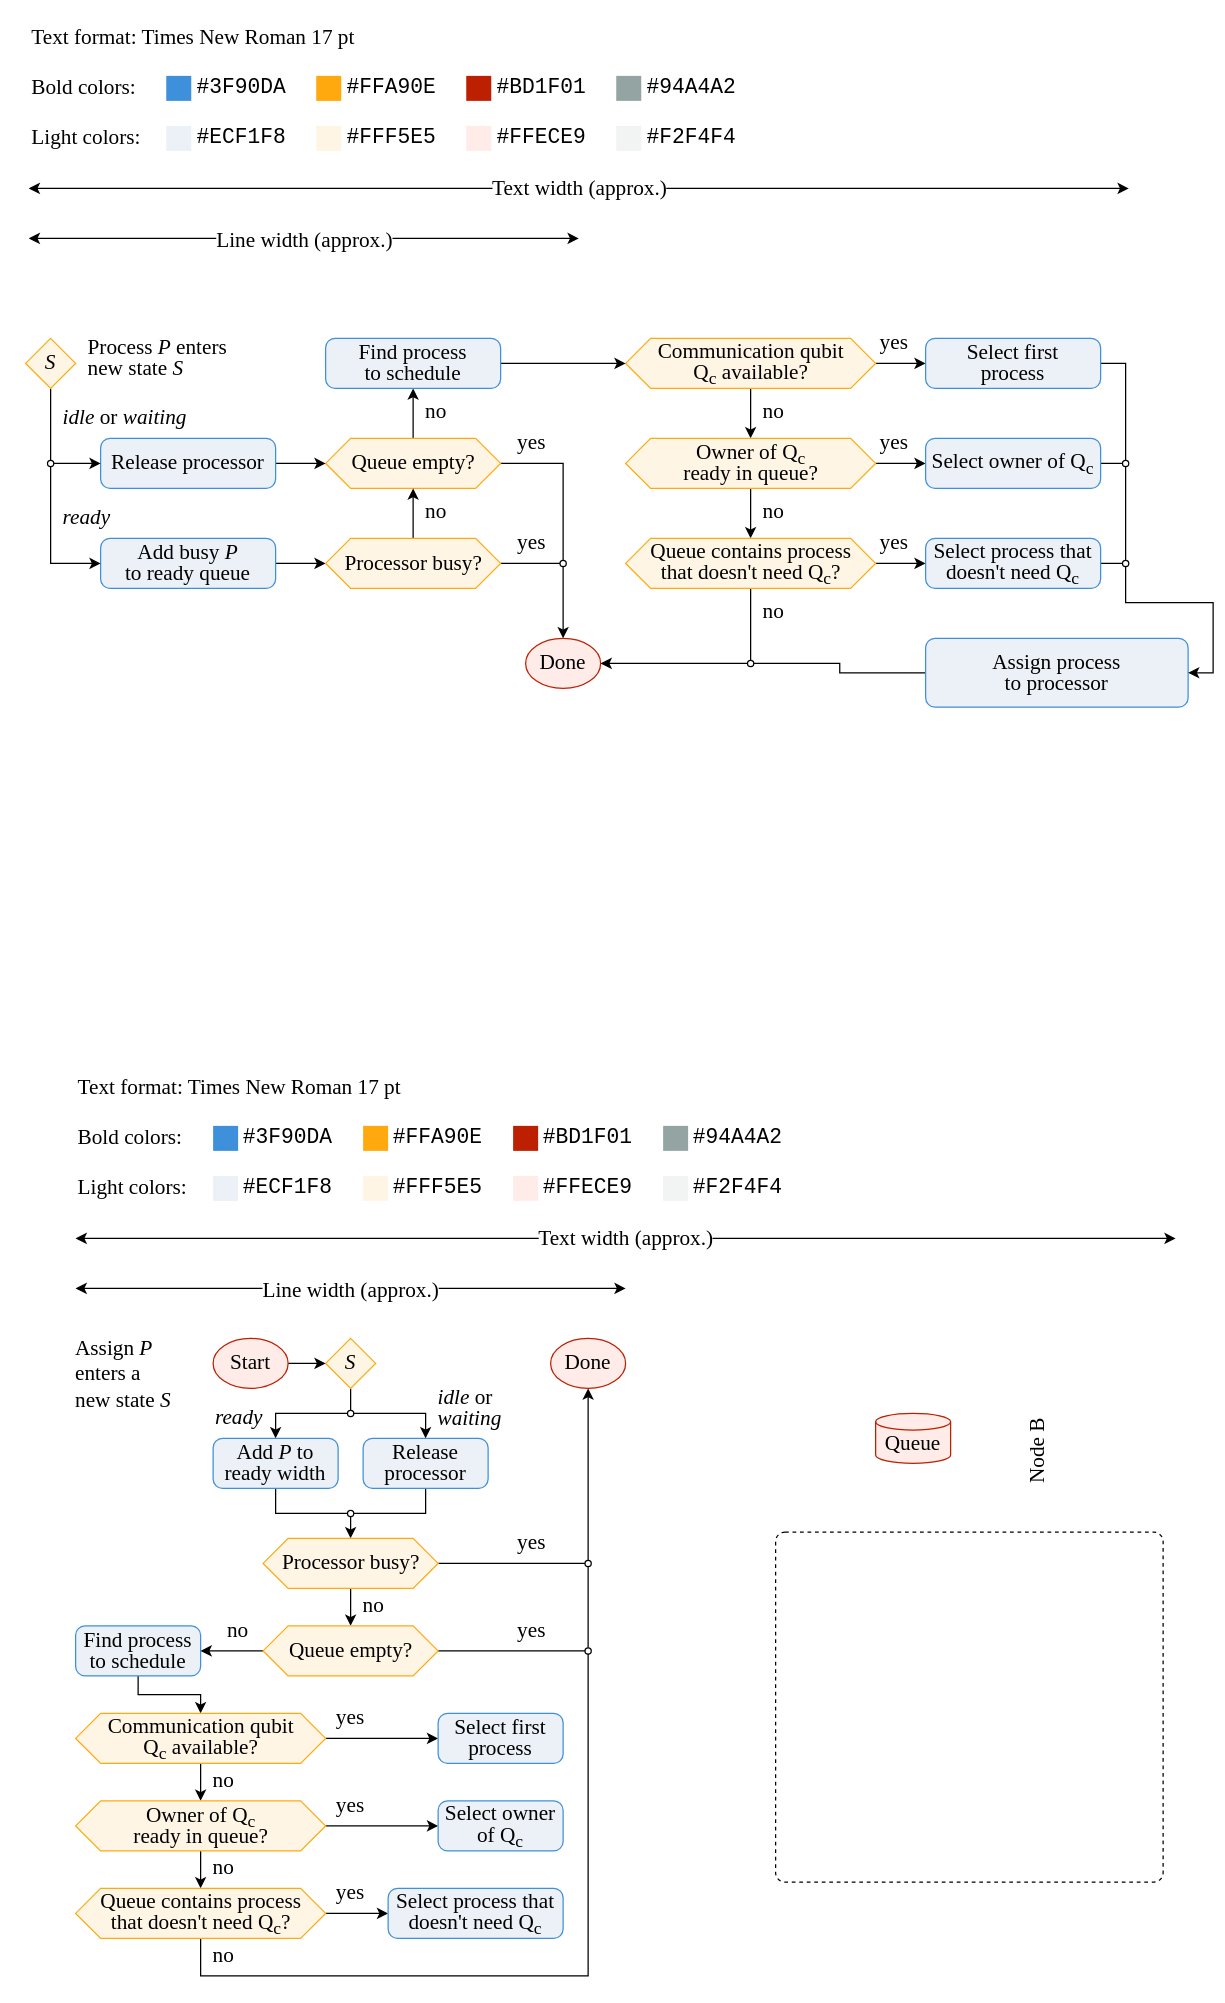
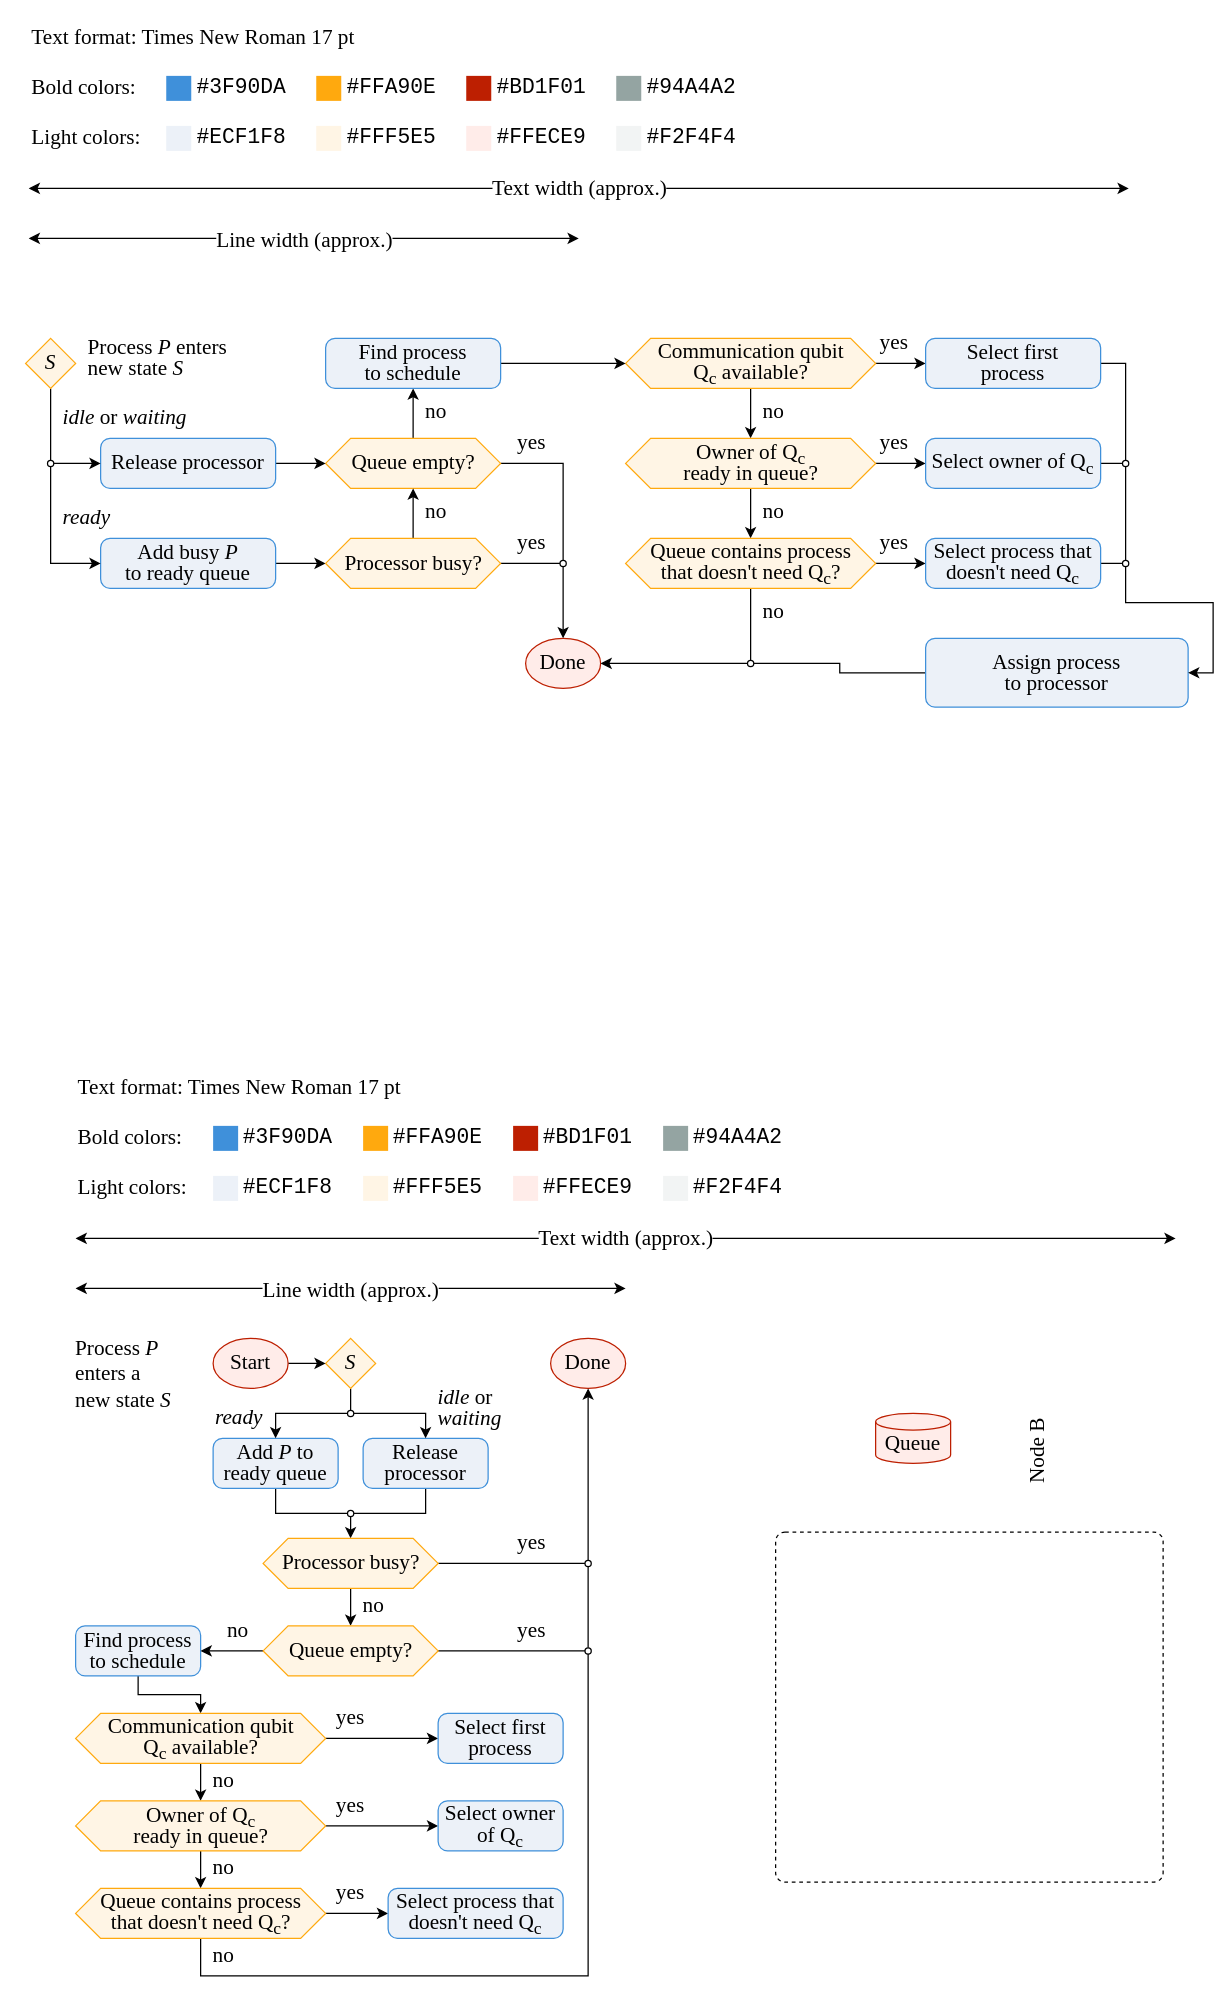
(127, 1374) -> (127, 1361)
(276, 1462) -> (276, 1462)
